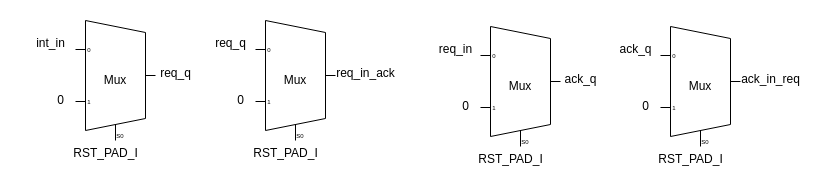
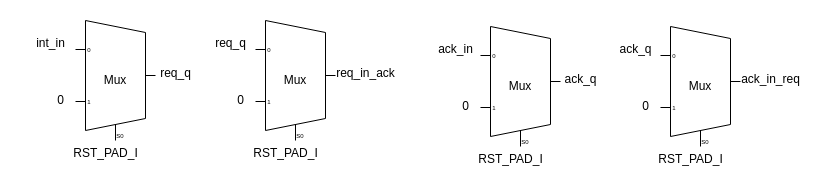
(456, 50) -> (456, 50)
